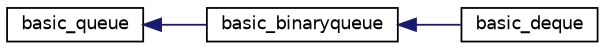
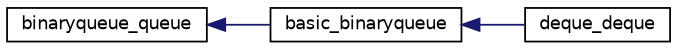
(75, 25) -> (107, 25)
(530, 25) -> (598, 25)
